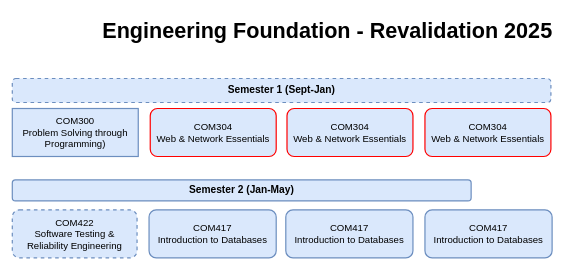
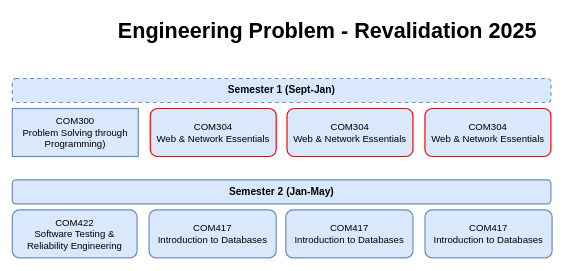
(331, 30) -> (331, 30)
(242, 190) -> (282, 192)
(75, 234) -> (75, 234)
